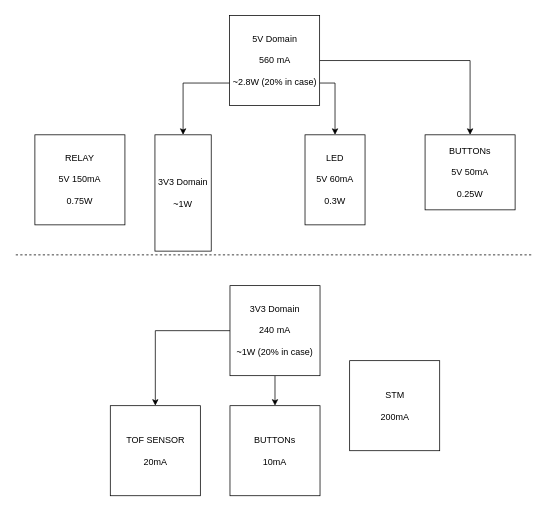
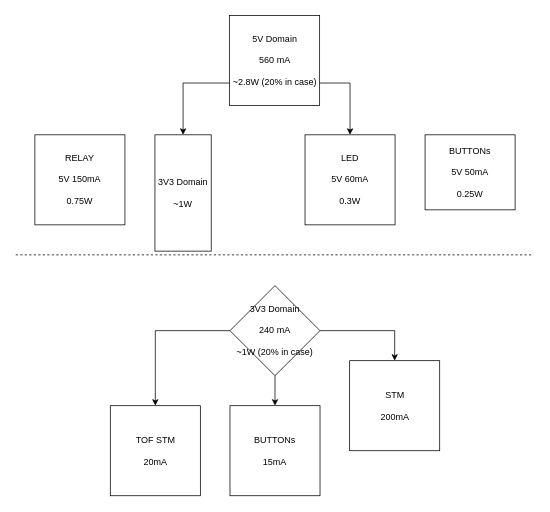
(396, 60) -> none
(335, 180) -> (350, 180)
(275, 330) -> (275, 330)
none -> (369, 330)
(156, 450) -> (156, 450)
(275, 450) -> (275, 450)
